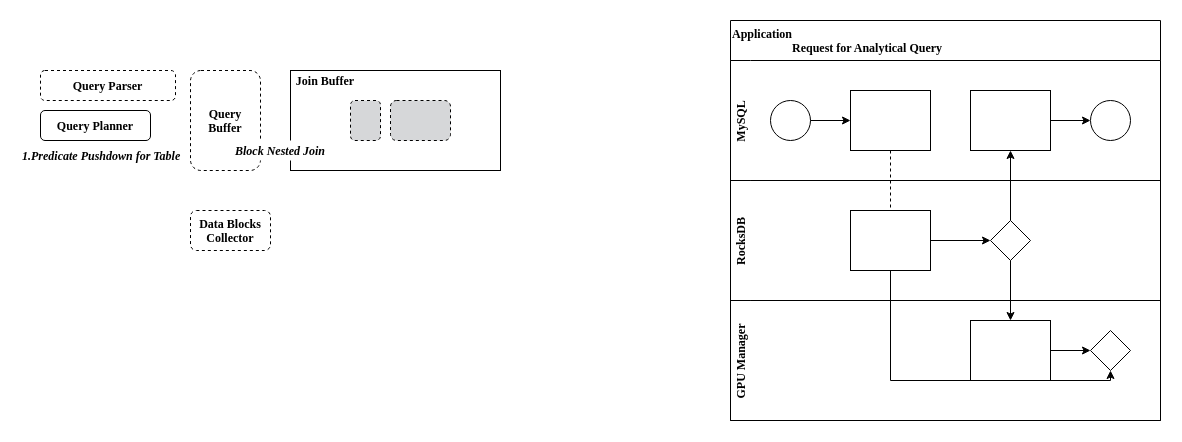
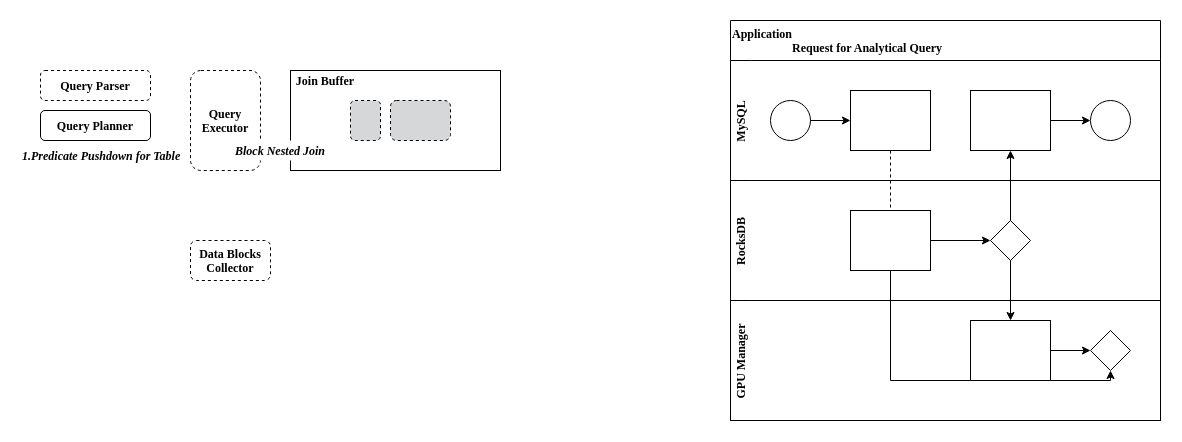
(108, 86) -> (96, 86)
(225, 114) -> (225, 114)
(231, 231) -> (231, 261)
